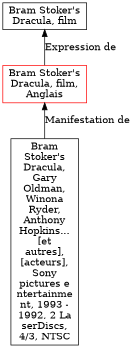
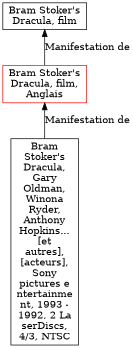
(81, 48) -> (87, 48)
